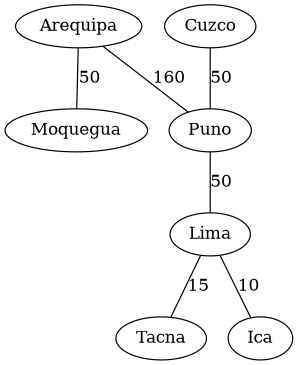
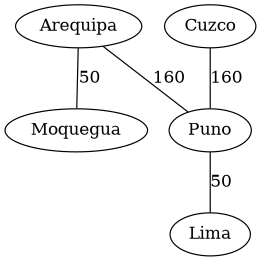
(222, 78) -> (227, 78)
(161, 338) -> none
(260, 338) -> none
